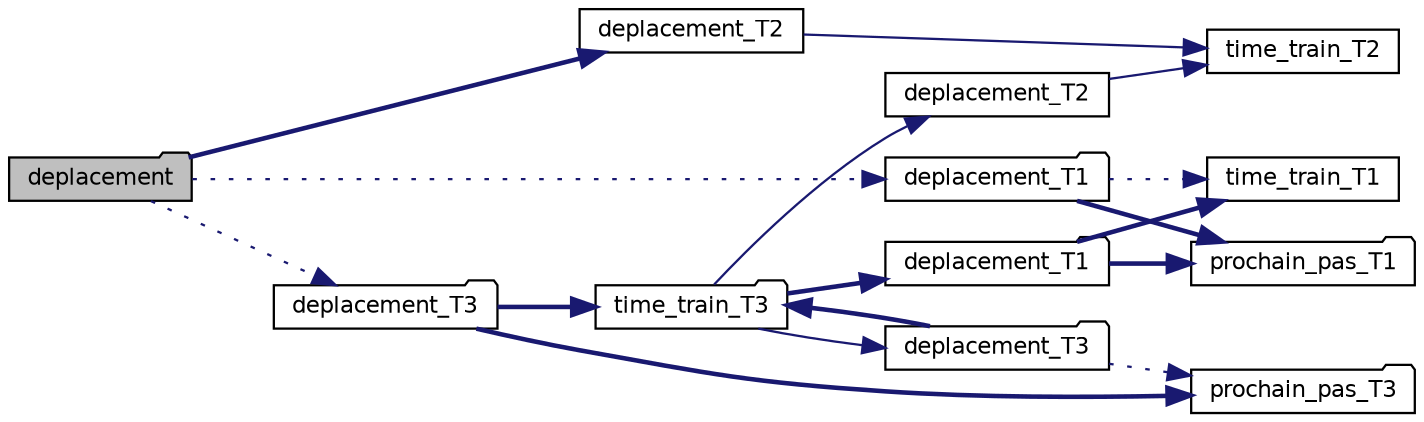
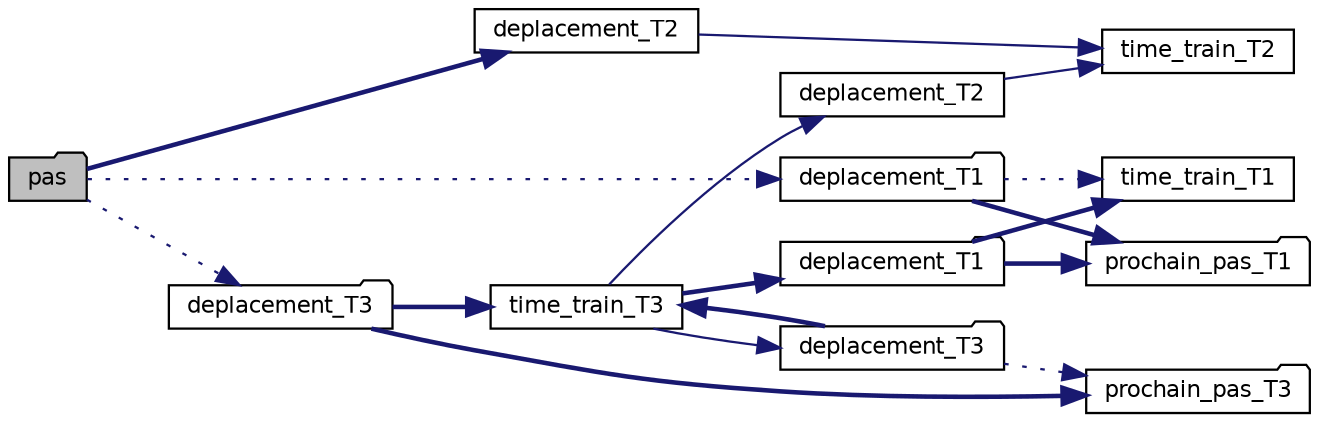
(100, 179) -> (48, 179)
(691, 307) -> (586, 307)
